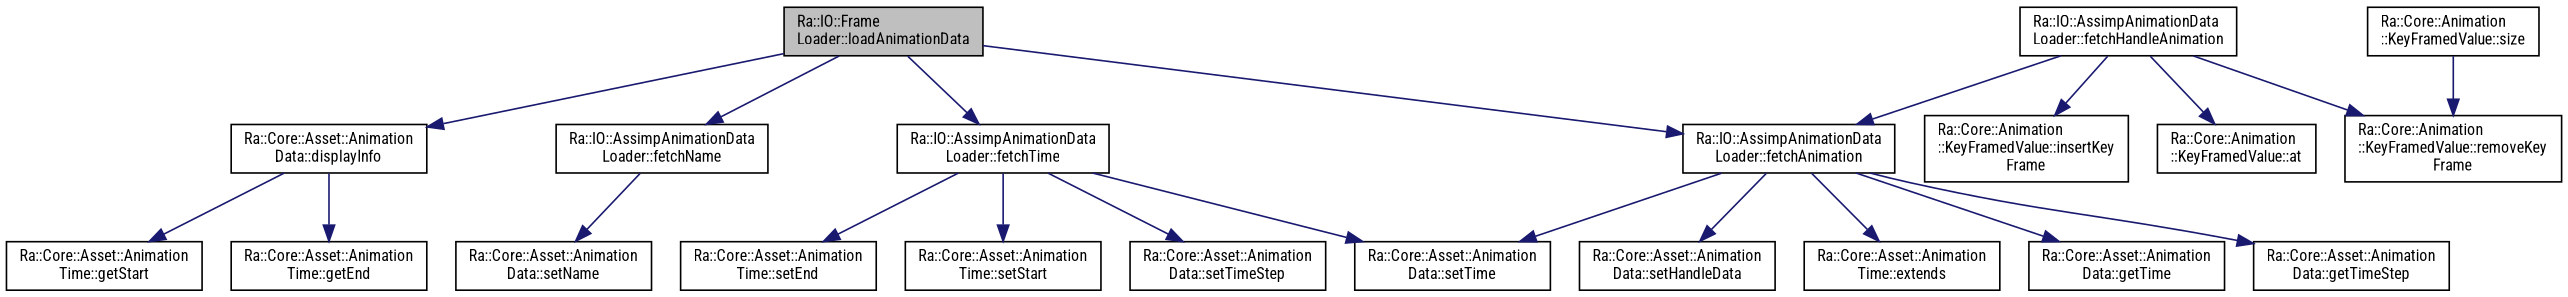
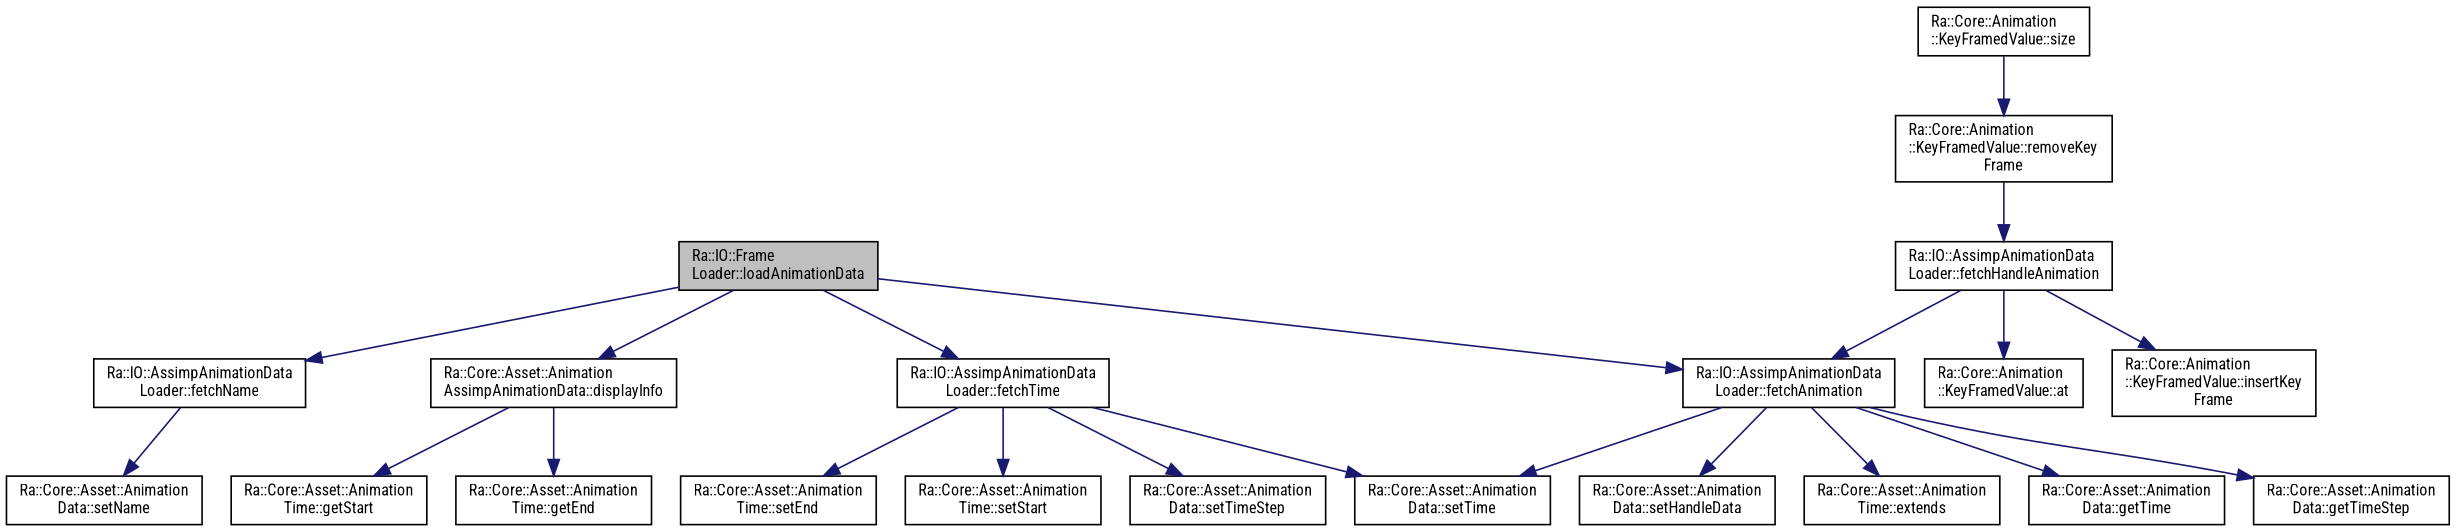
(2271, 83) -> (2004, 203)
(329, 149) -> (554, 383)
